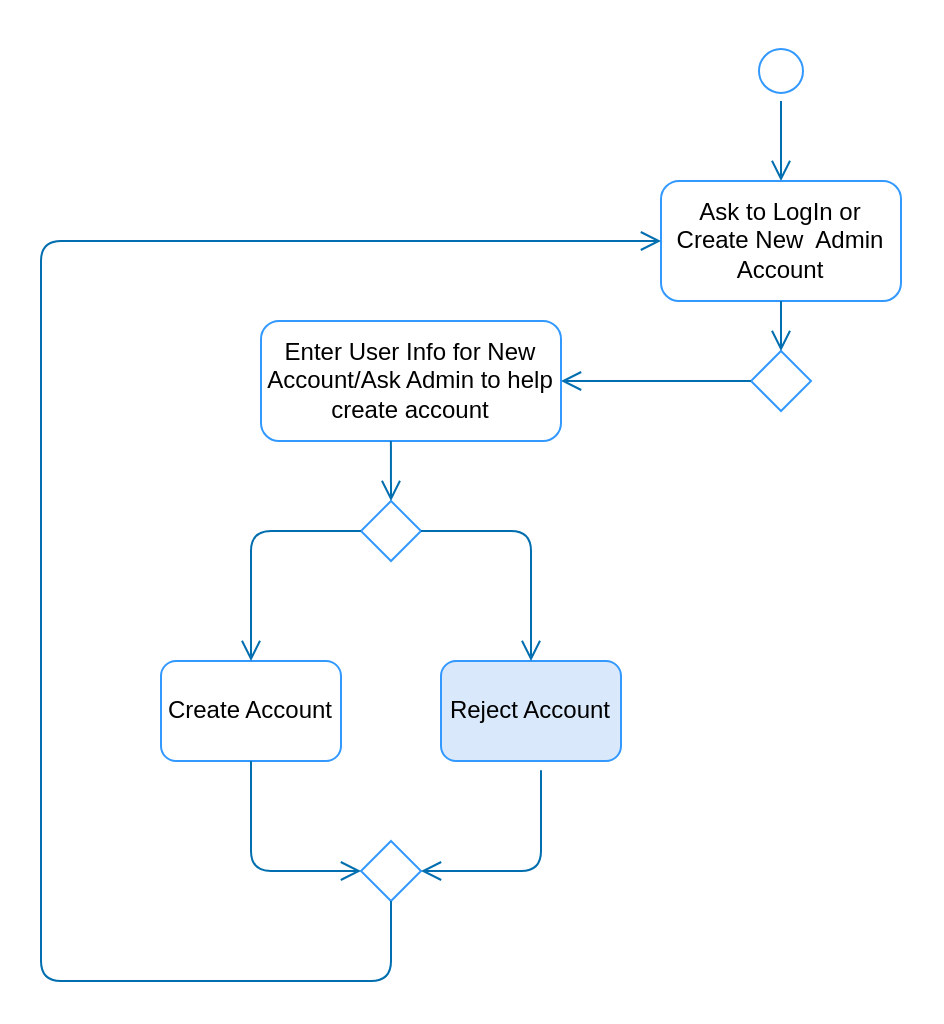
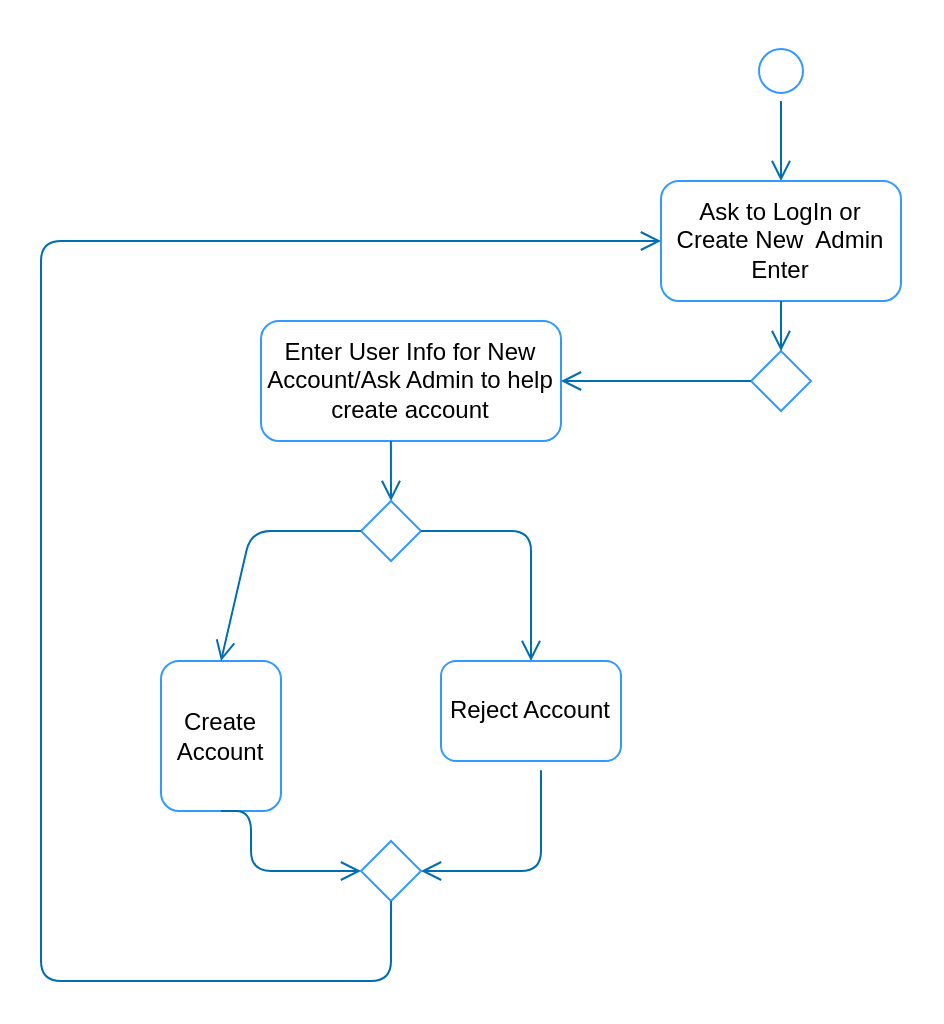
(781, 241) -> (781, 241)
(251, 711) -> (221, 736)
(531, 711) -> (531, 711)
